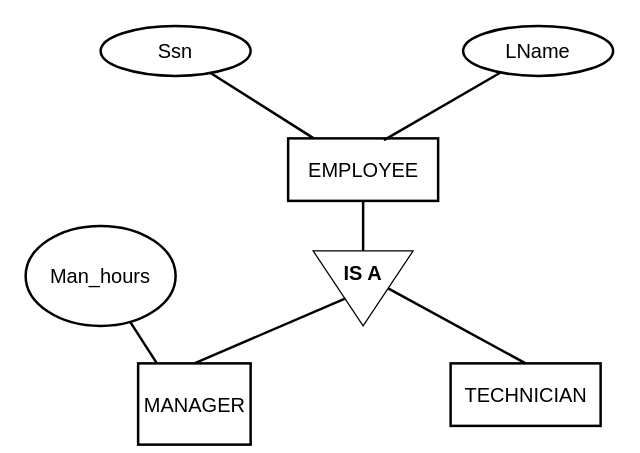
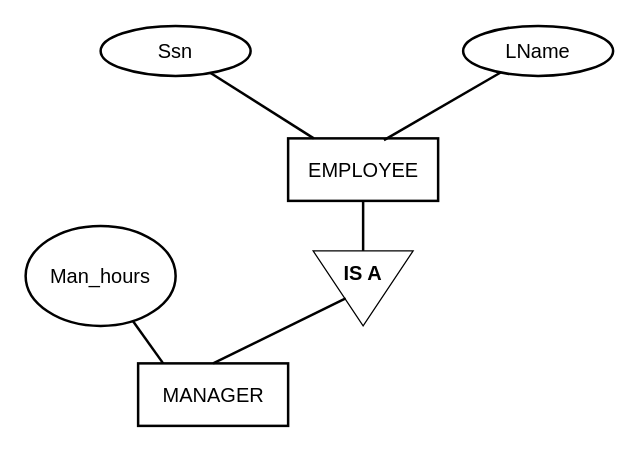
(457, 326) -> none
(526, 394) -> none
(194, 404) -> (213, 394)
